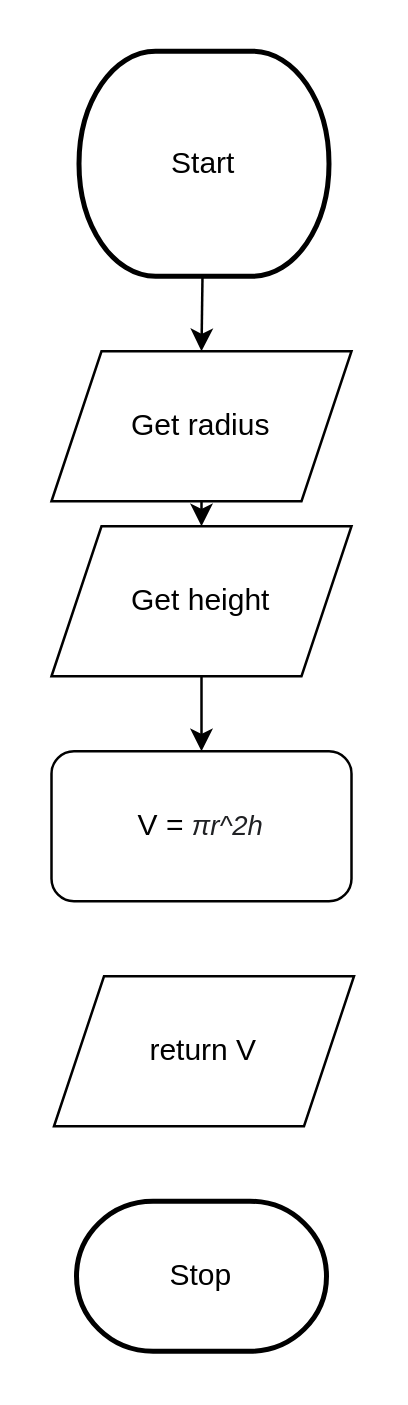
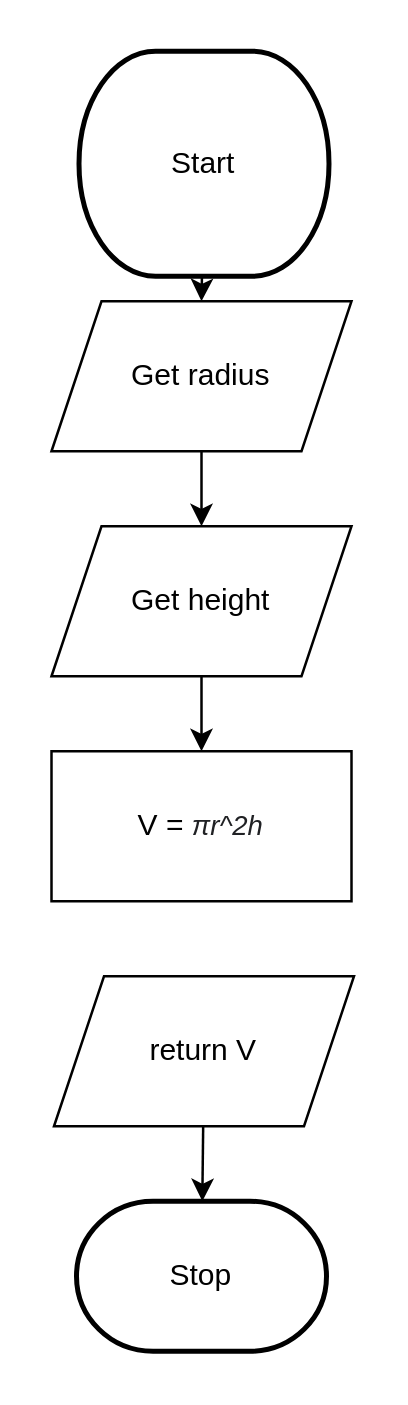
(201, 426) -> (201, 376)
(201, 826) -> (201, 826)
none -> (203, 1155)
